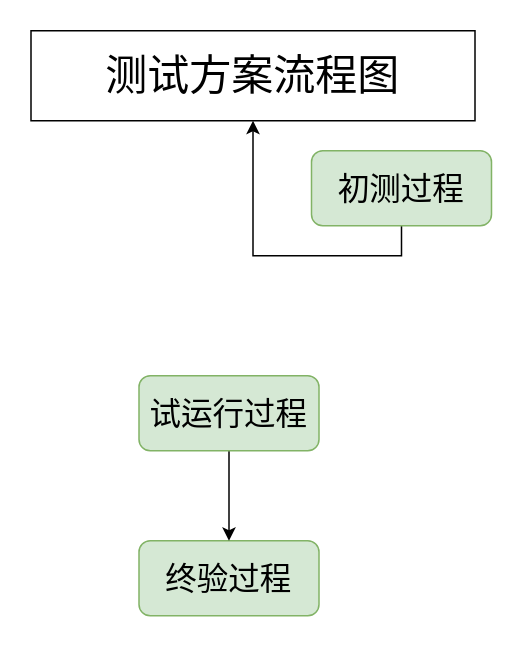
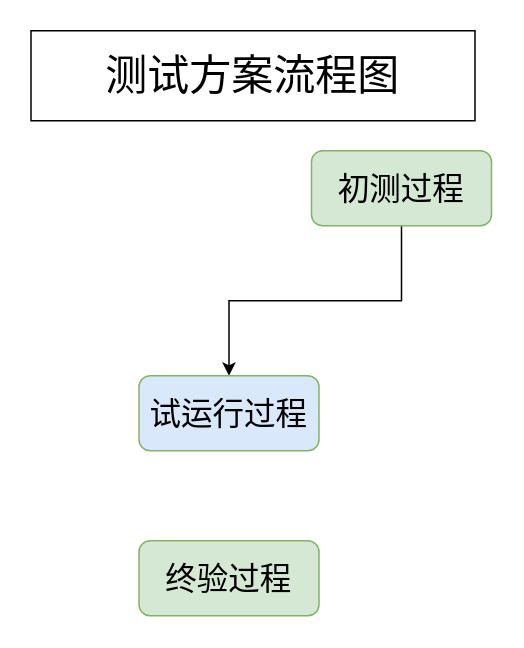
(266, 256) -> (307, 301)
(229, 413) -> (229, 413)
(229, 491) -> none
